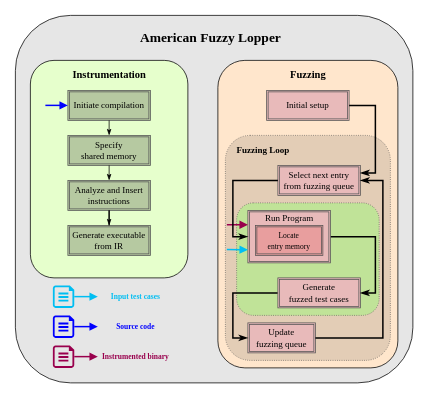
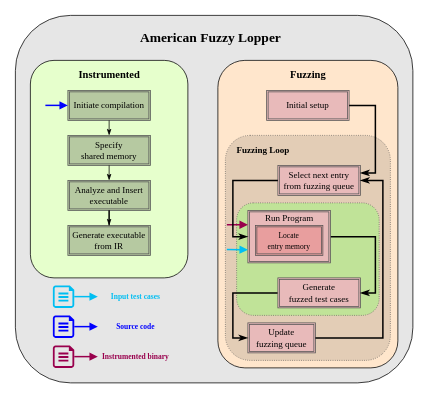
(110, 75) -> (110, 75)
(109, 195) -> (109, 195)
